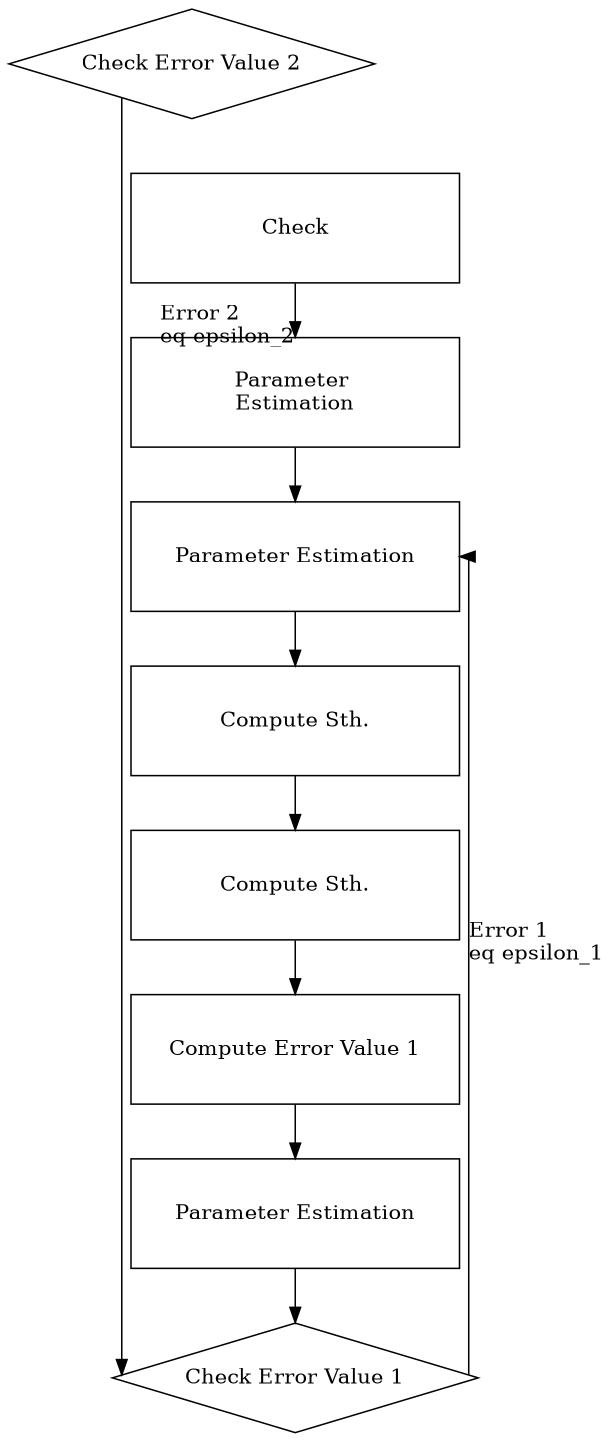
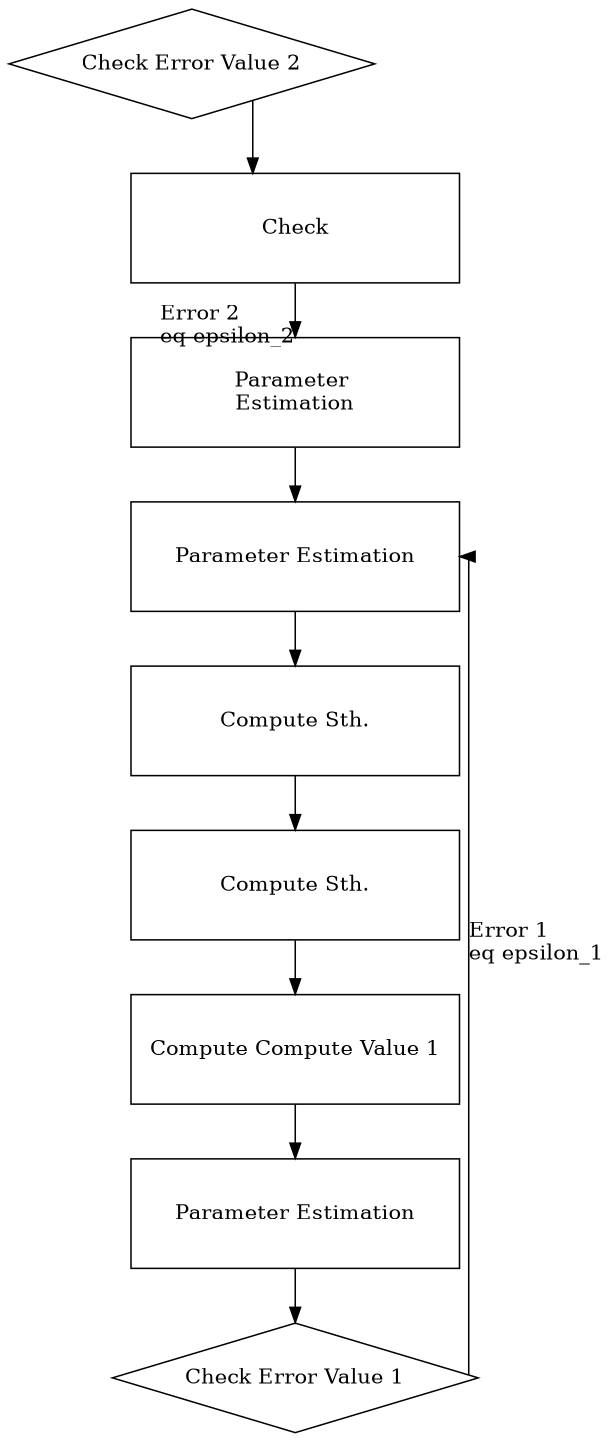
(122, 729) -> (253, 129)
(295, 1049) -> (295, 1049)
